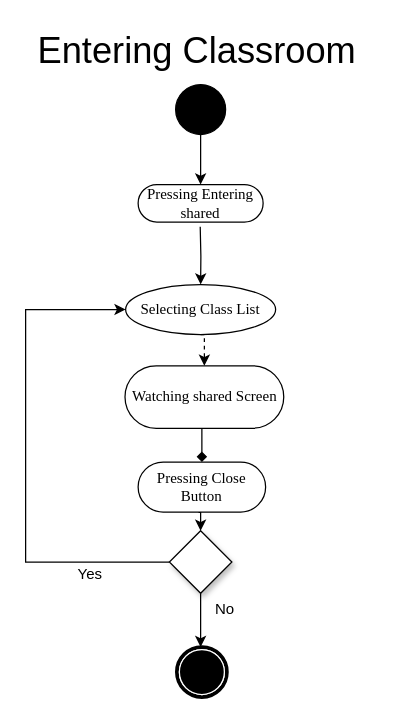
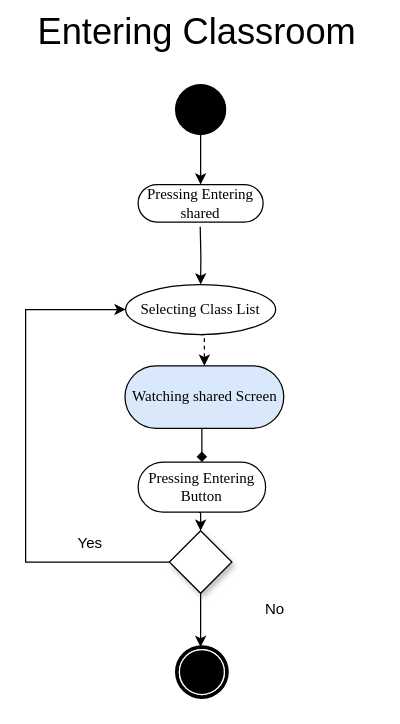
(204, 51) -> (204, 32)
(204, 397) -> (204, 397)
(202, 487) -> (202, 487)
(101, 574) -> (101, 543)
(232, 609) -> (282, 609)
